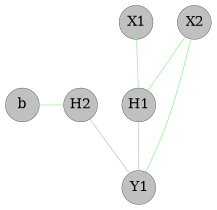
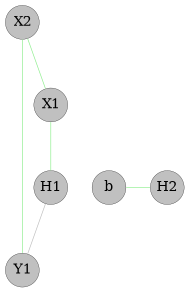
(167, 64) -> (37, 64)
(110, 146) -> none
